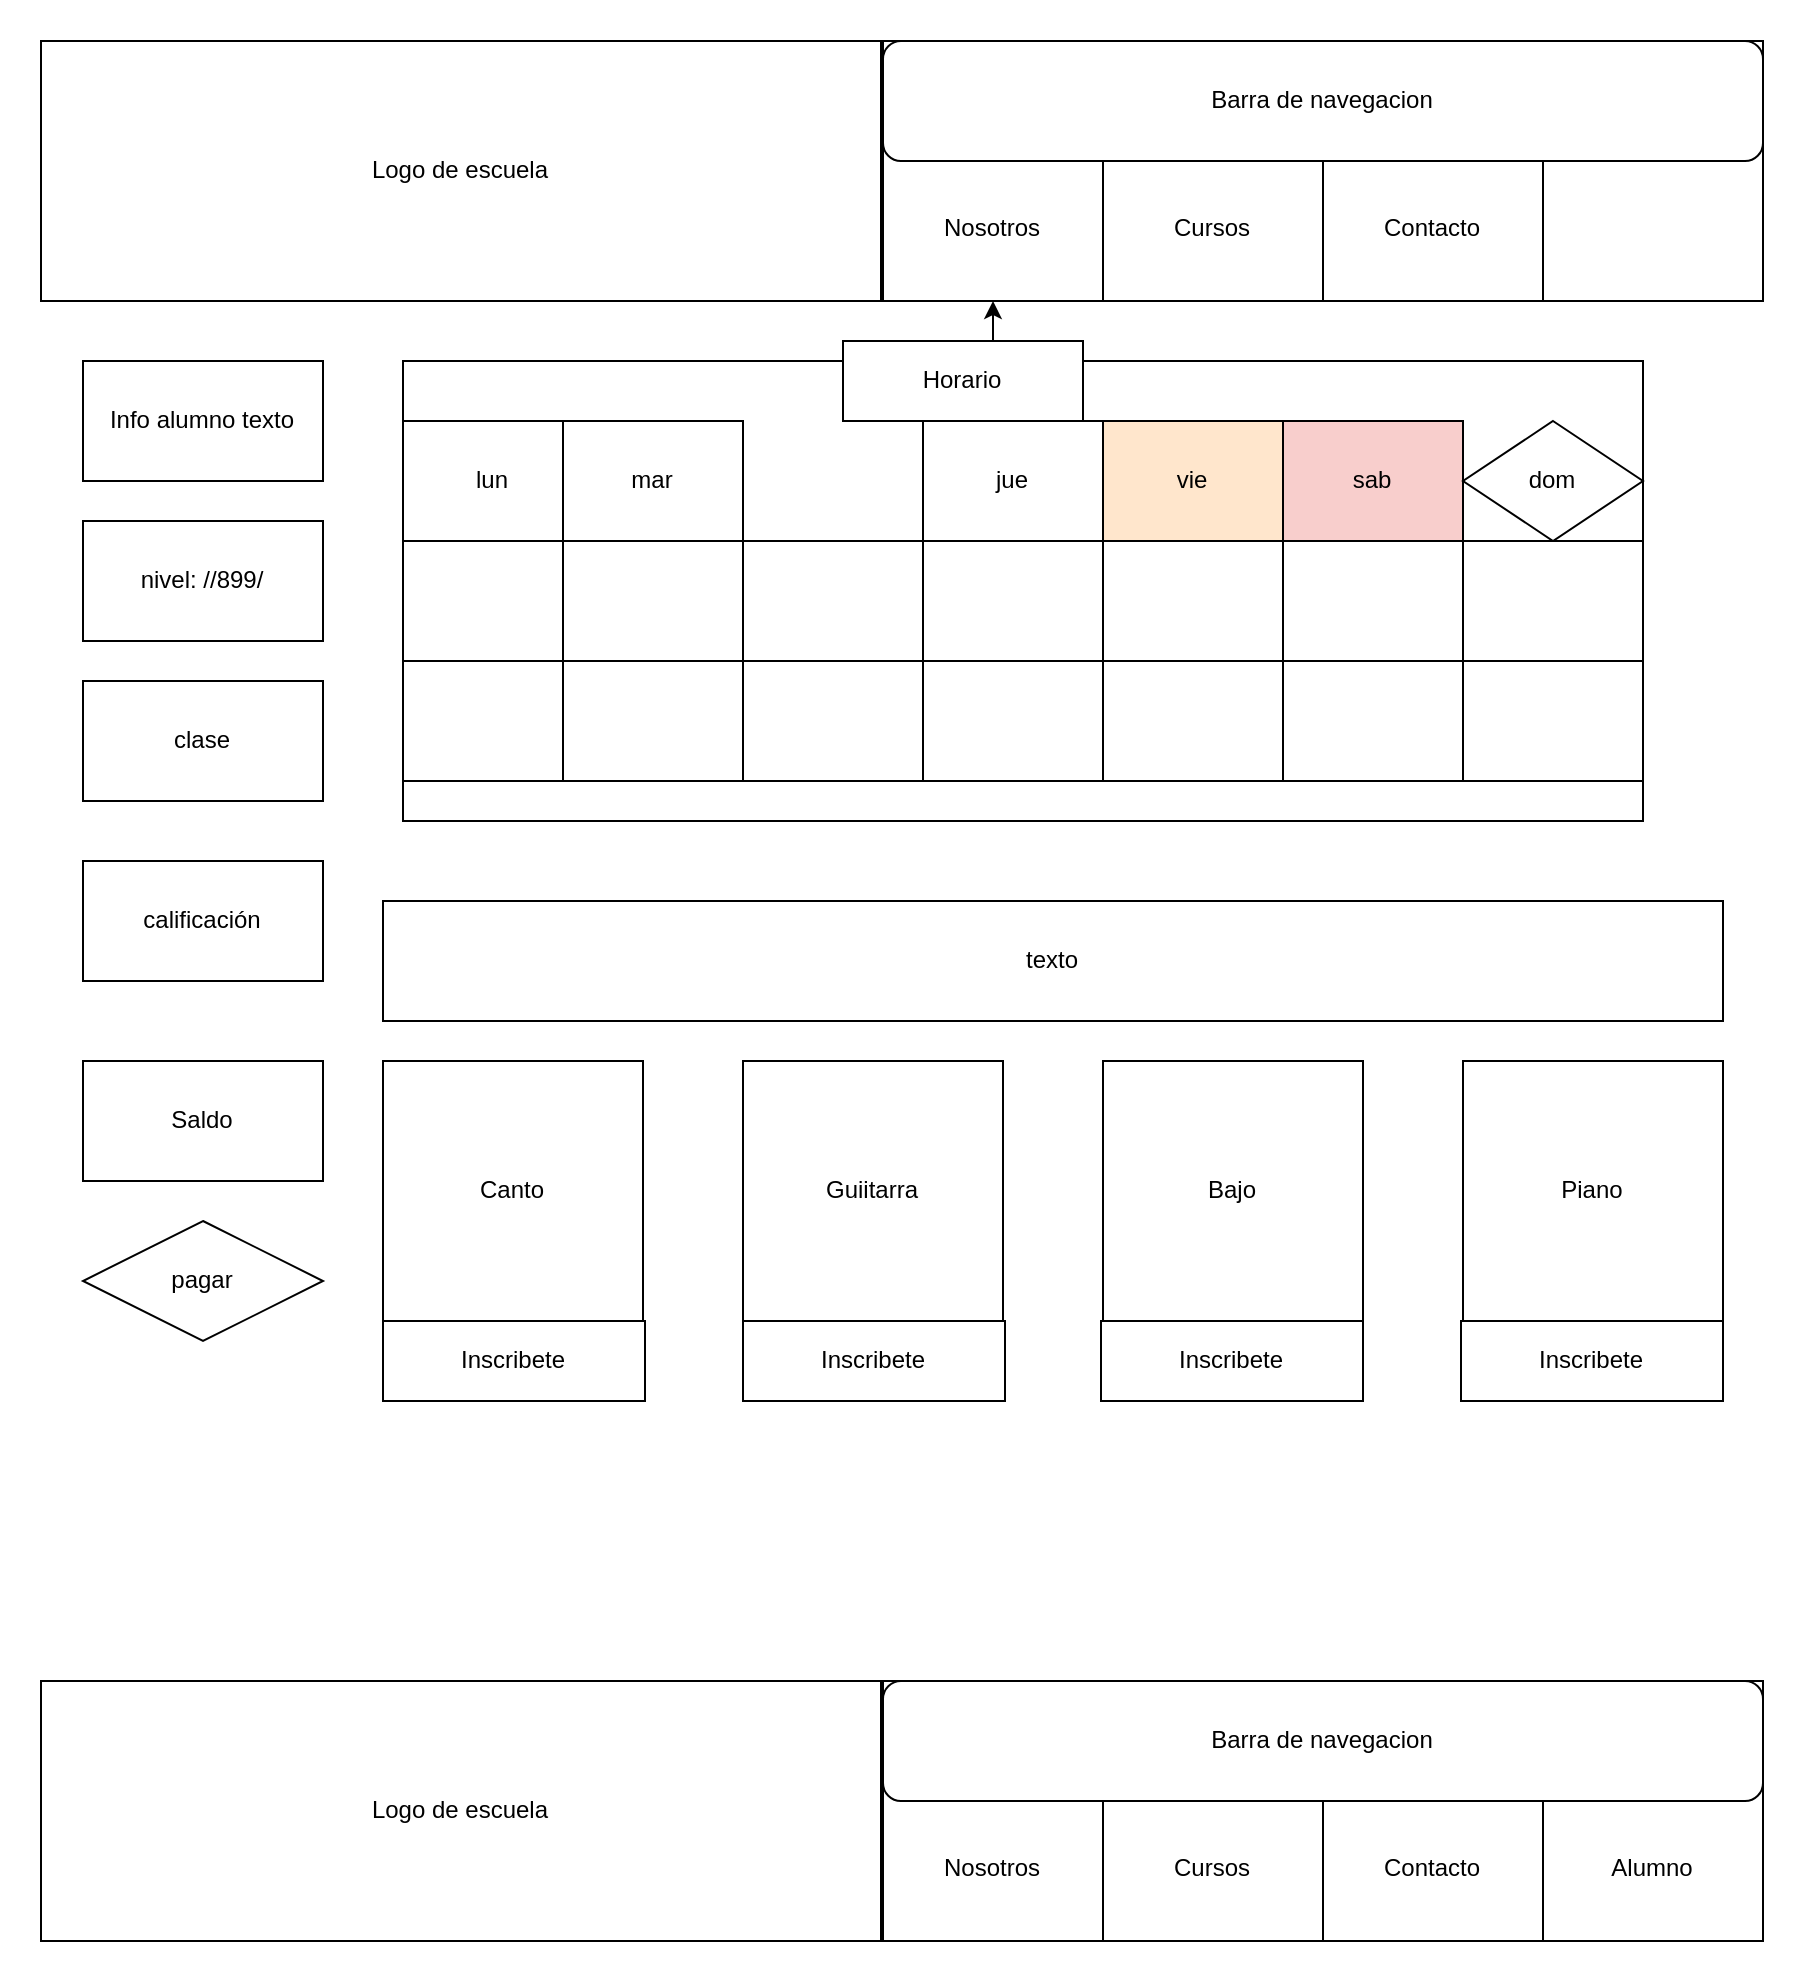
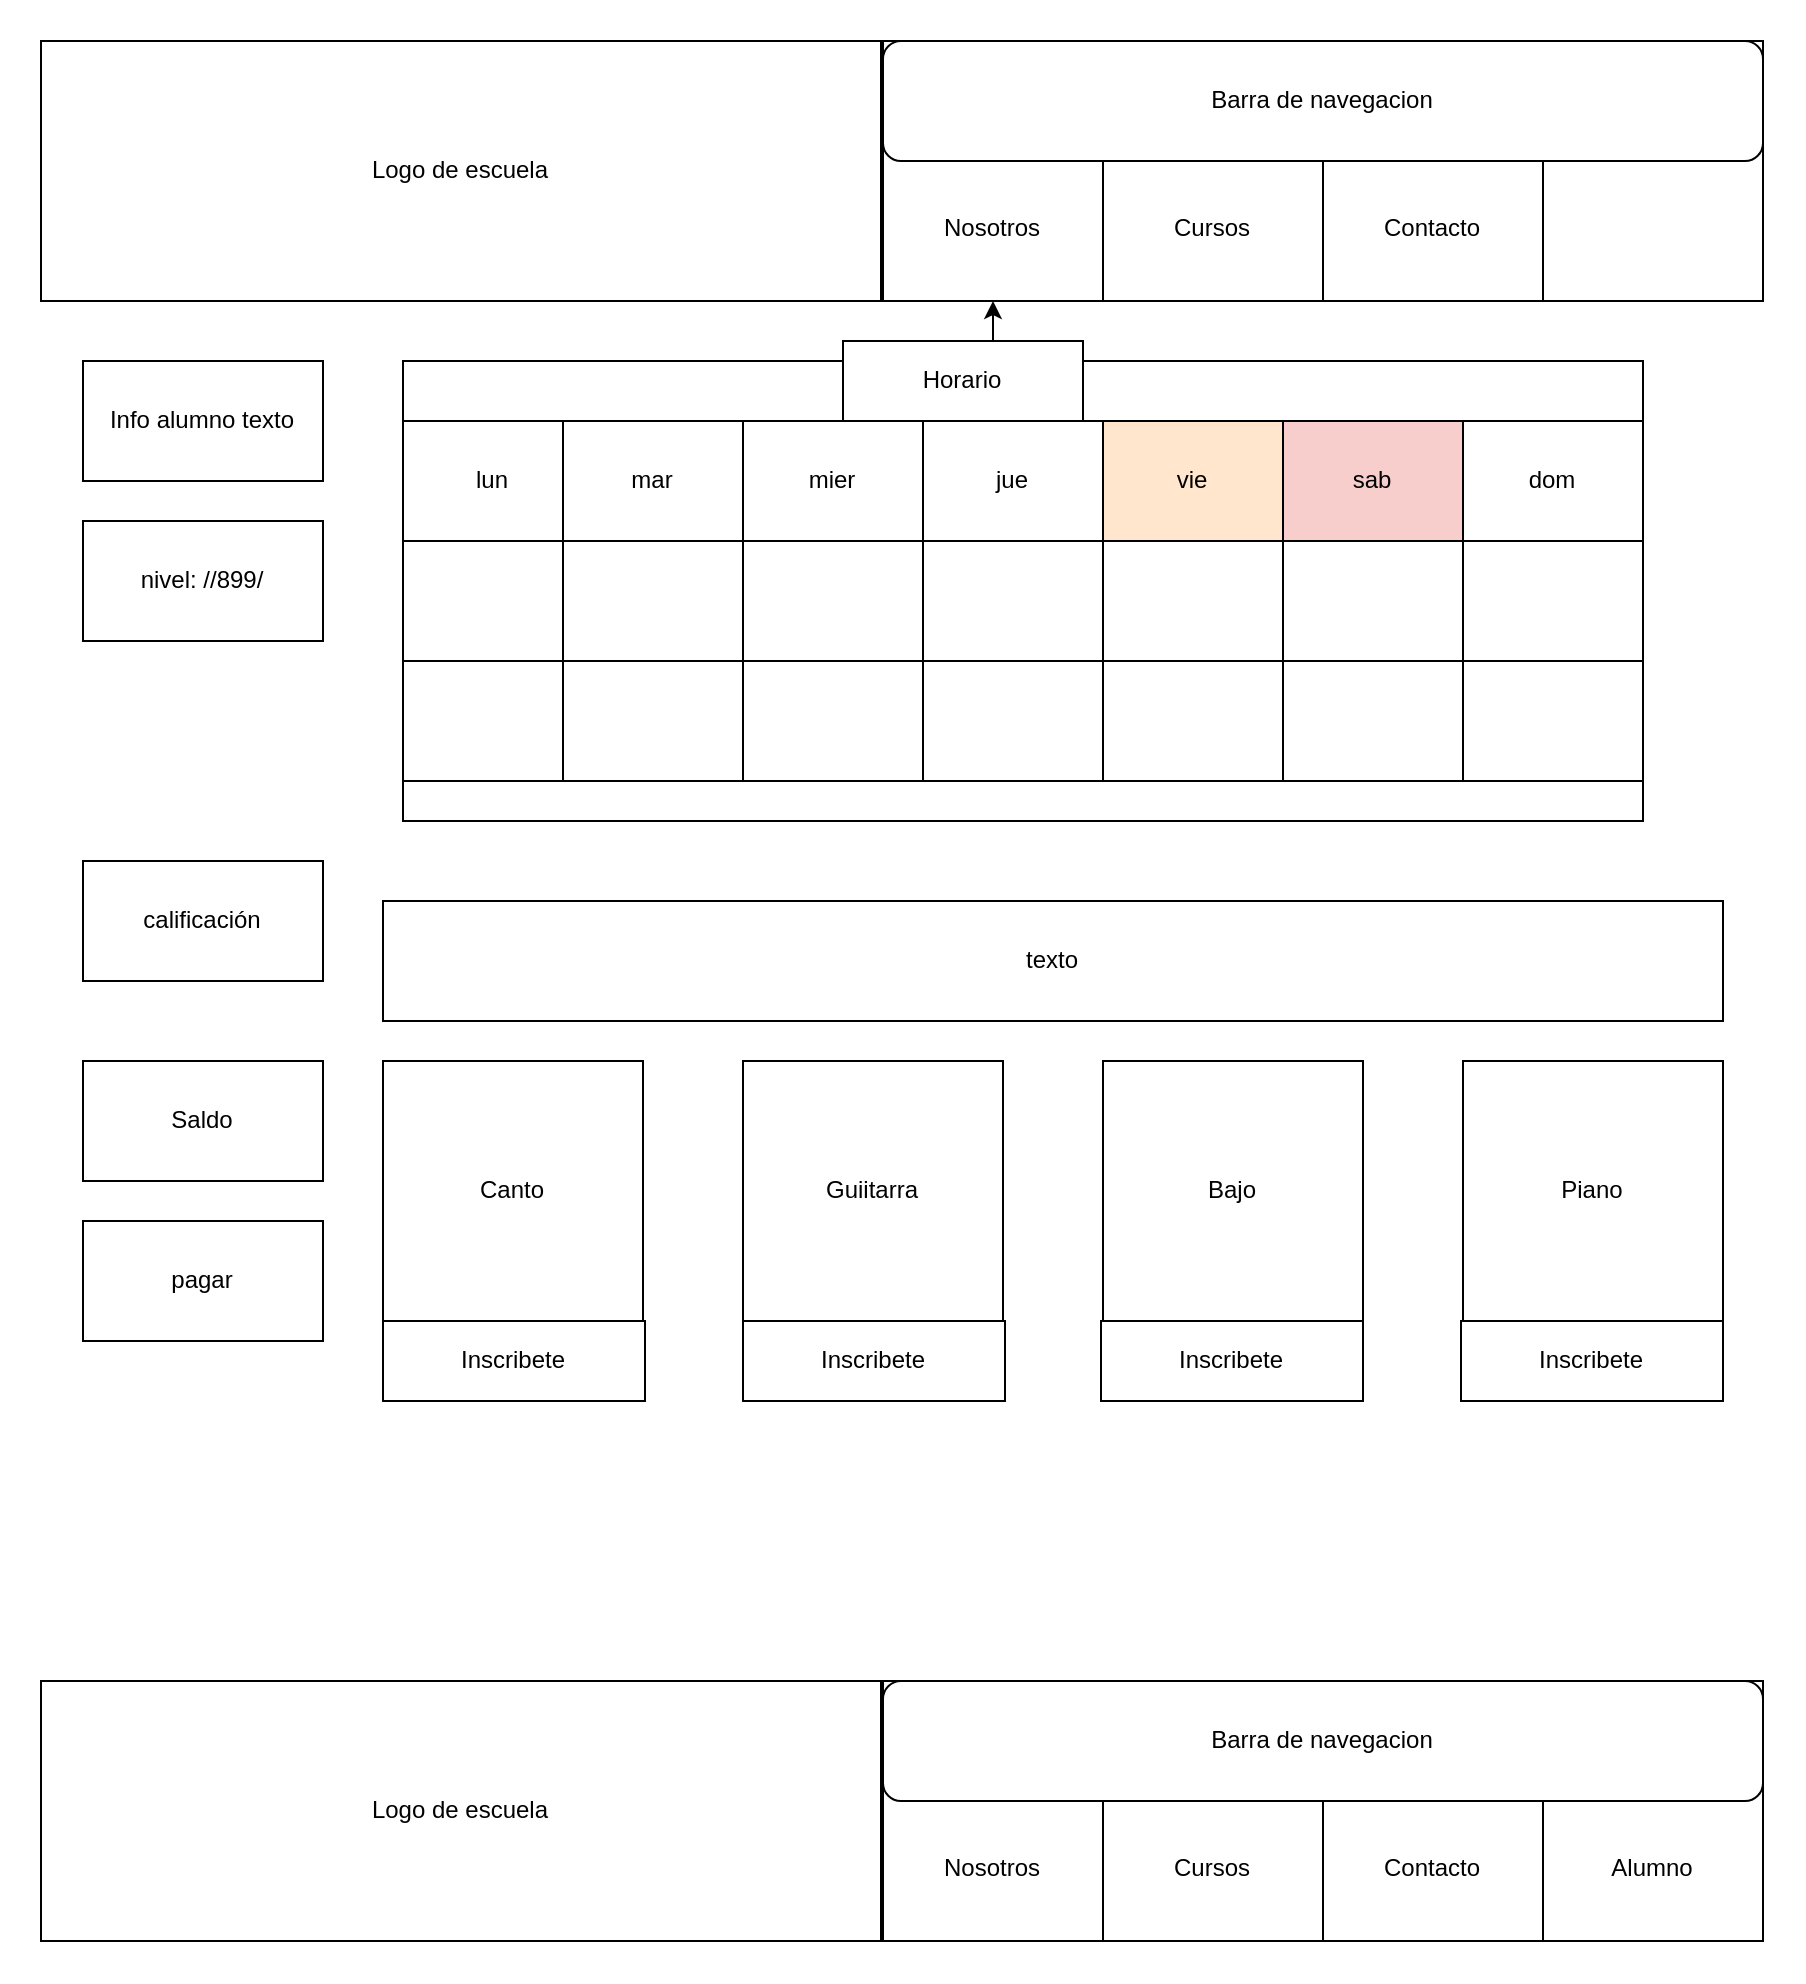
none -> (833, 481)
(1553, 481) -> (1553, 481)
(203, 741) -> none
(203, 1281) -> (203, 1281)
